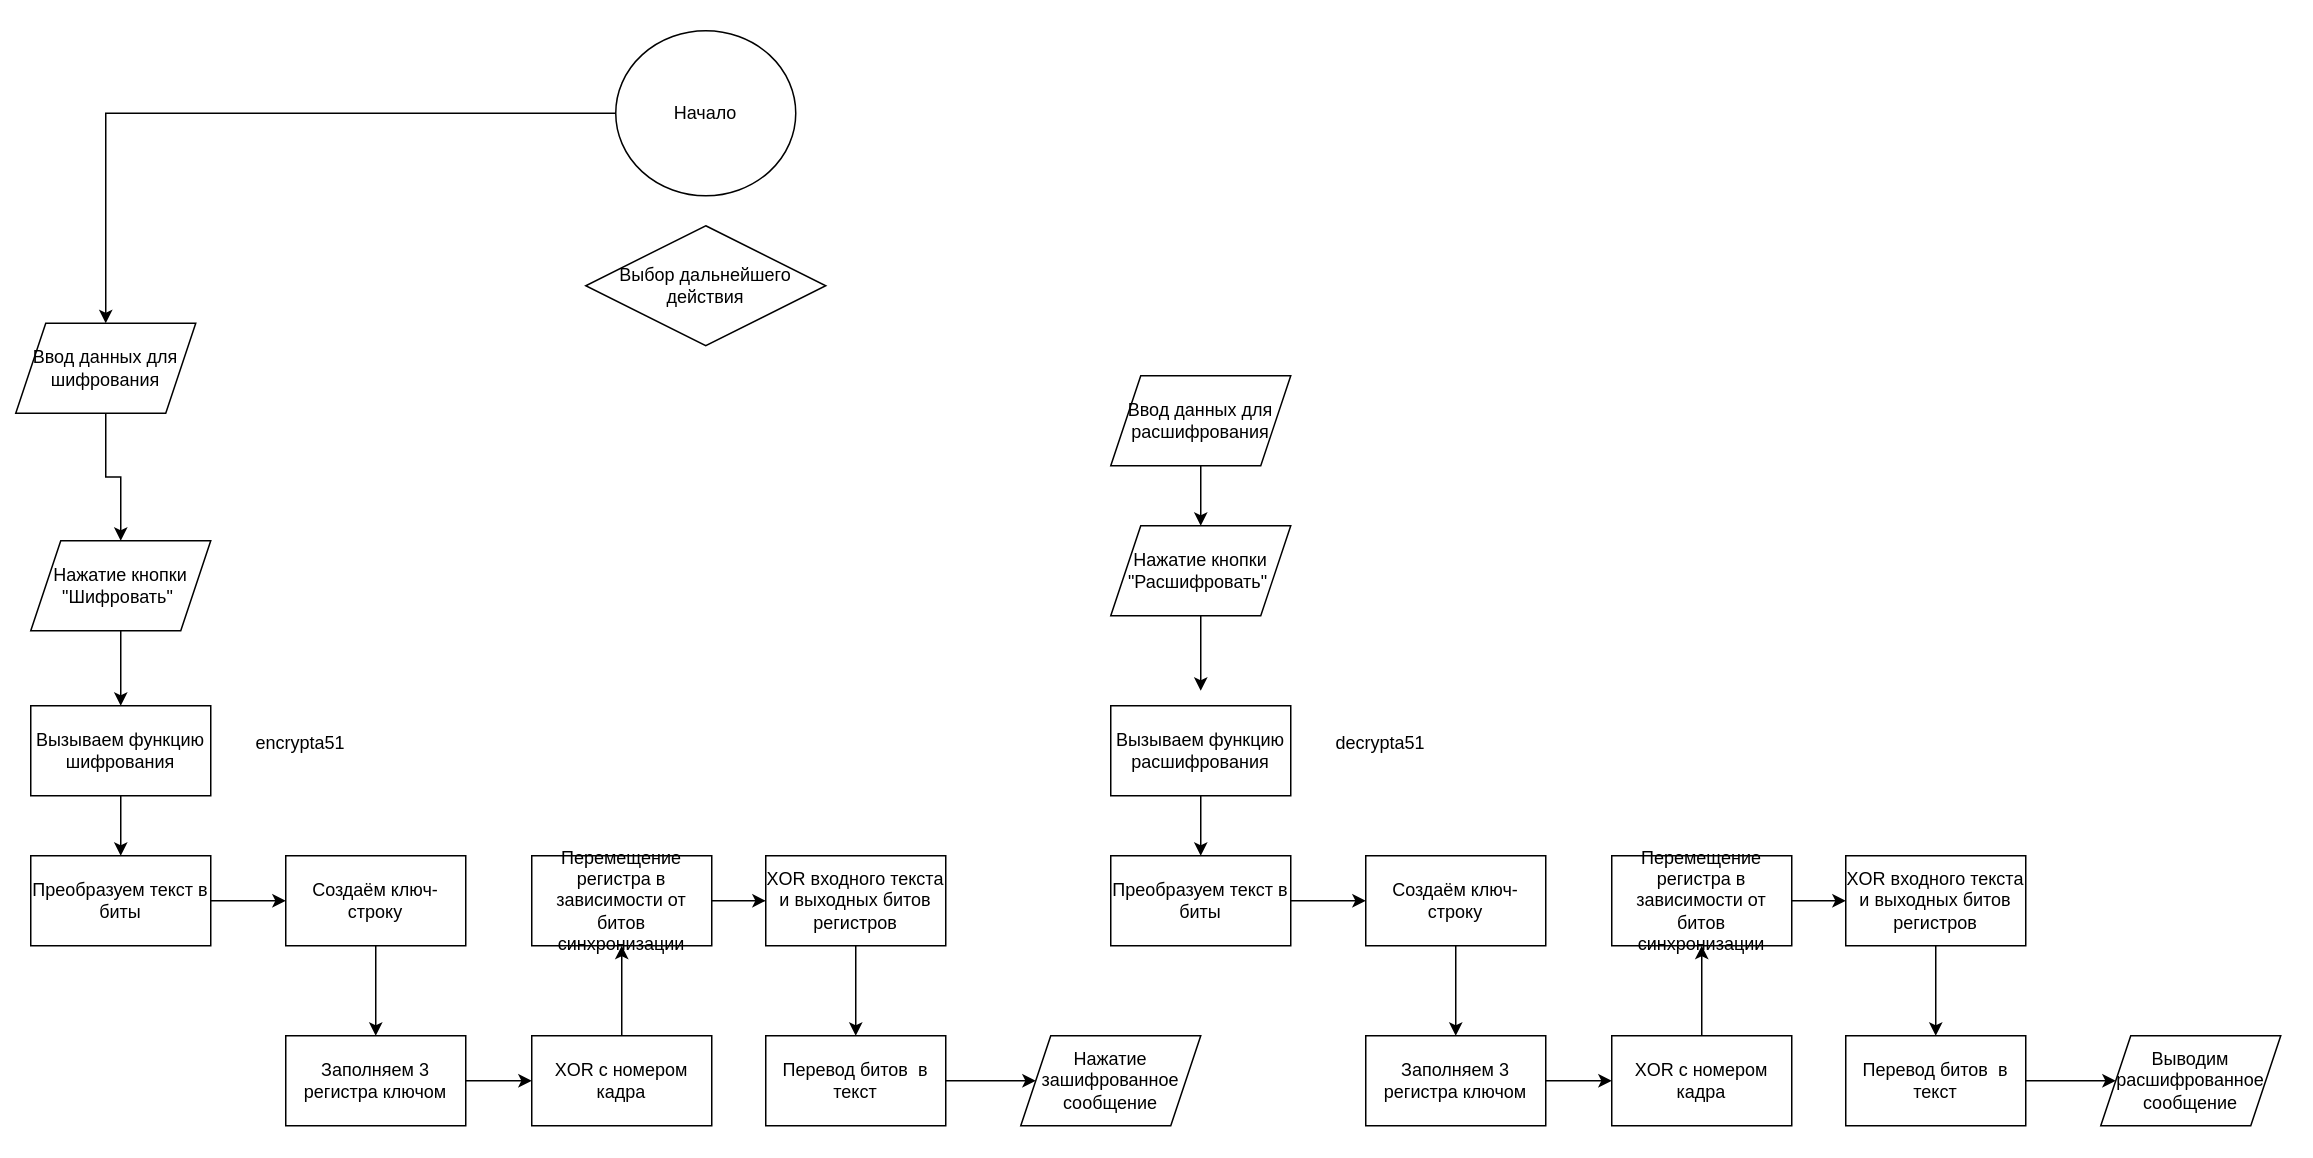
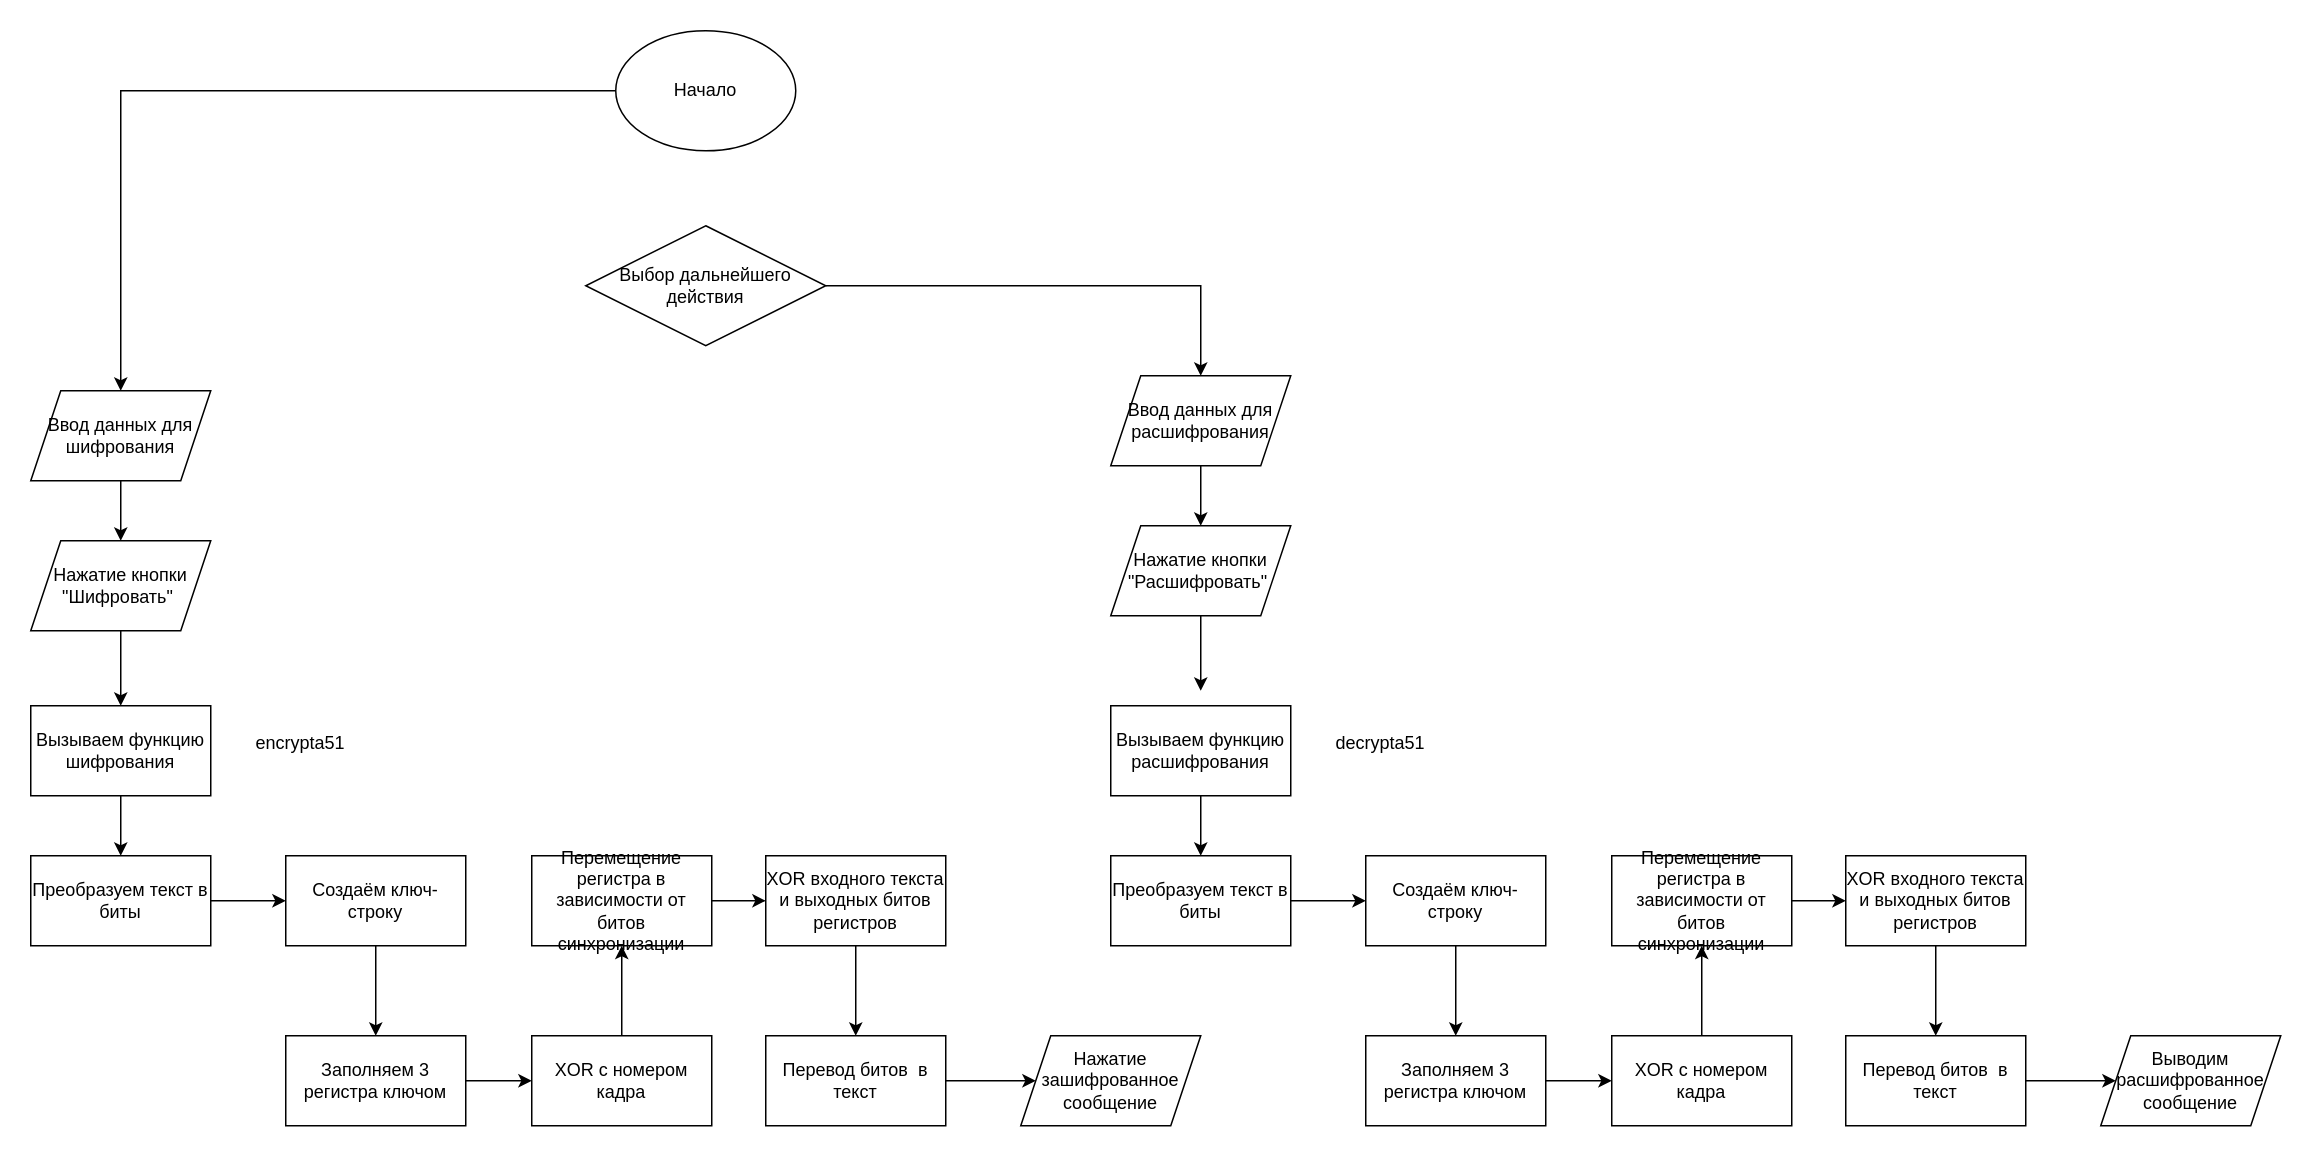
(706, 113) -> (706, 91)
none -> (1053, 286)
(106, 368) -> (121, 436)
